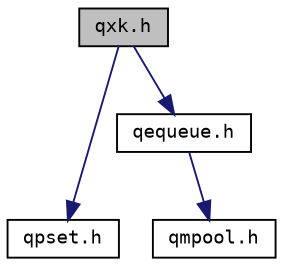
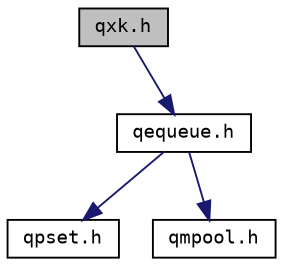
(96, 124) -> (131, 180)
